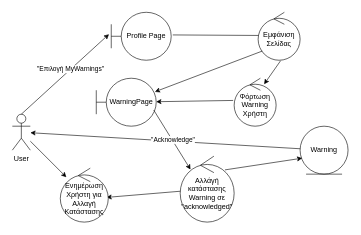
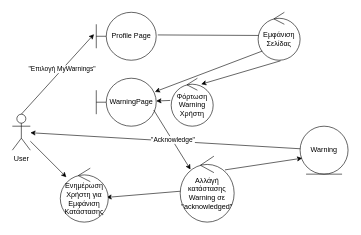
(141, 36) -> (126, 36)
(255, 102) -> (192, 102)
(84, 199) -> (84, 199)
